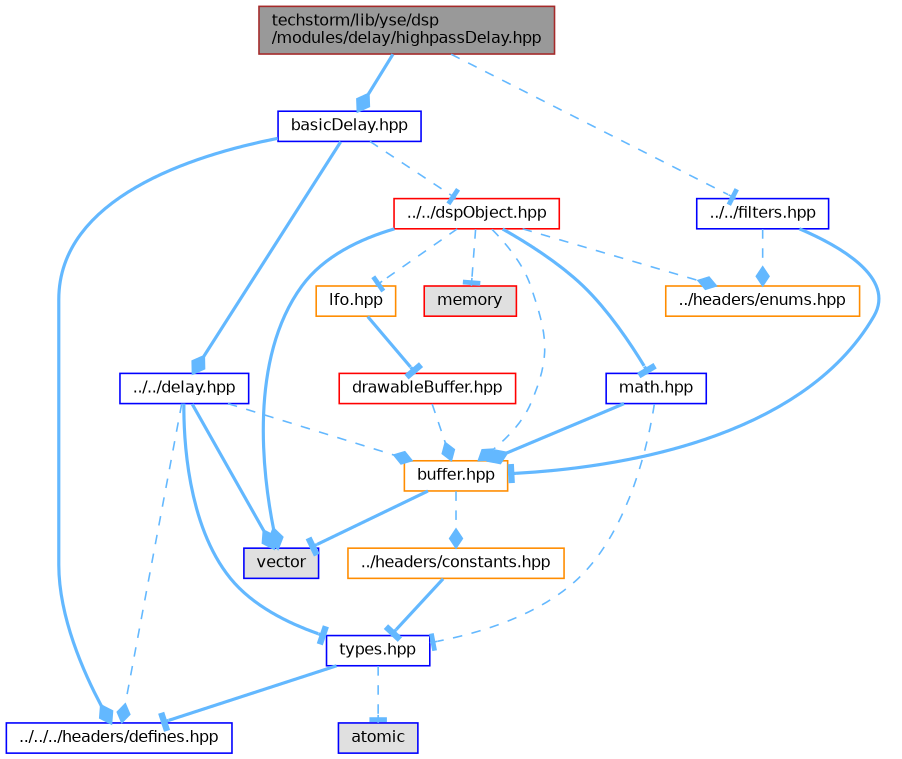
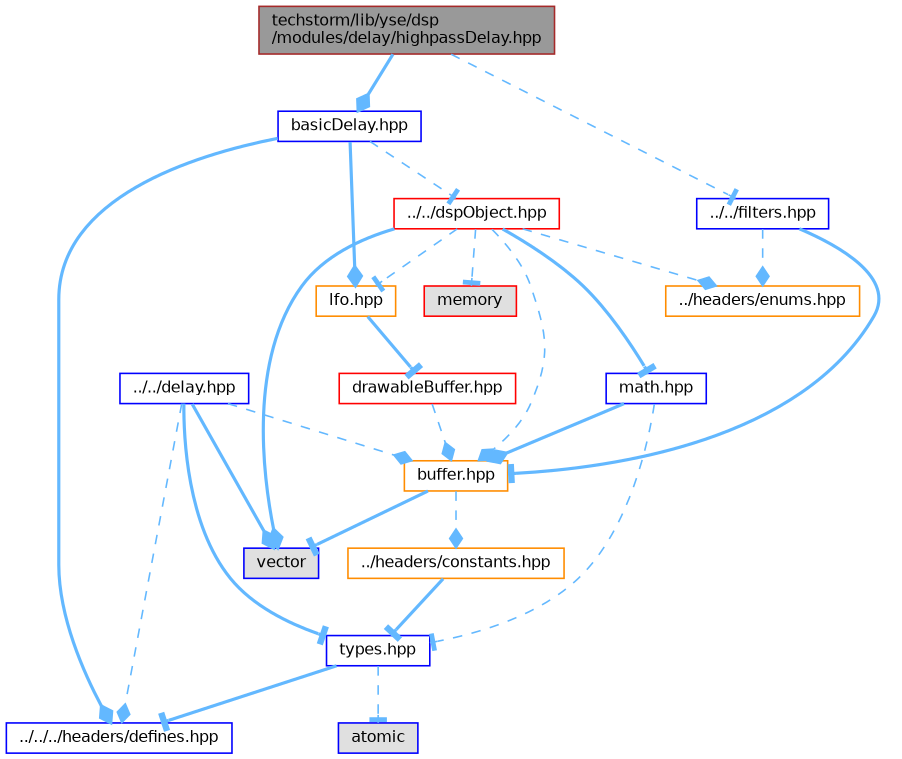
(272, 249) -> (352, 204)
